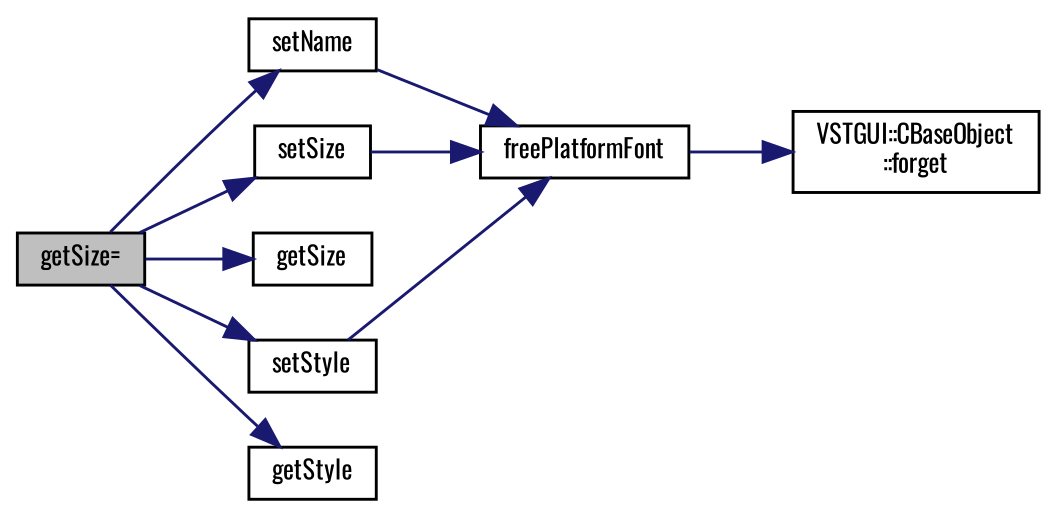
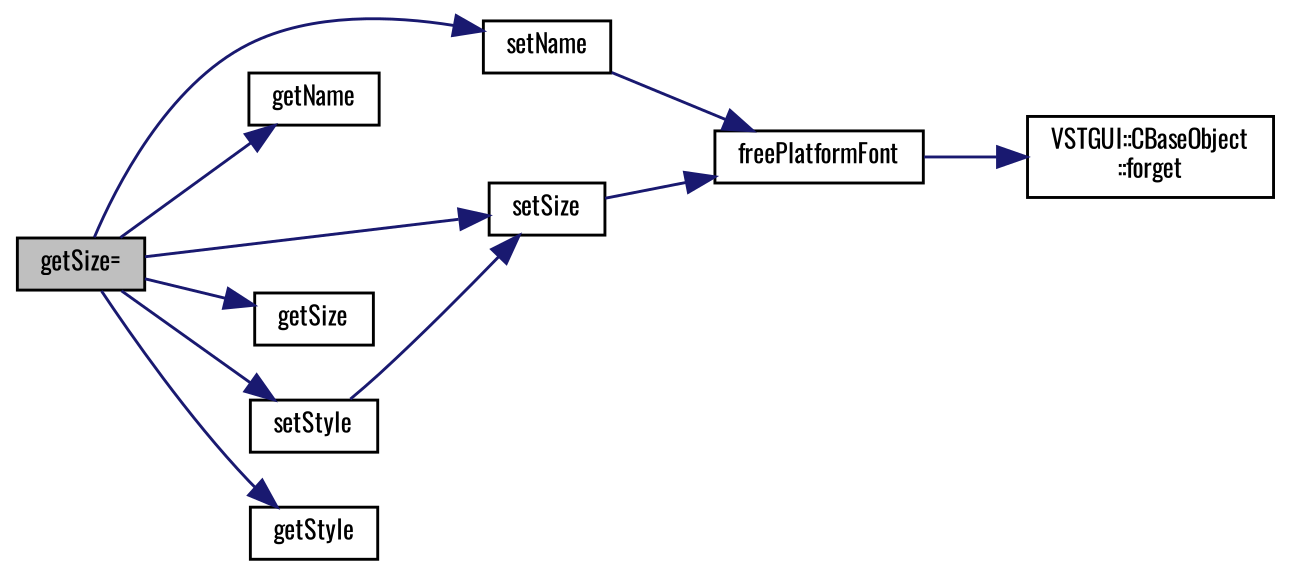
none -> (314, 99)
(437, 268) -> (426, 330)
